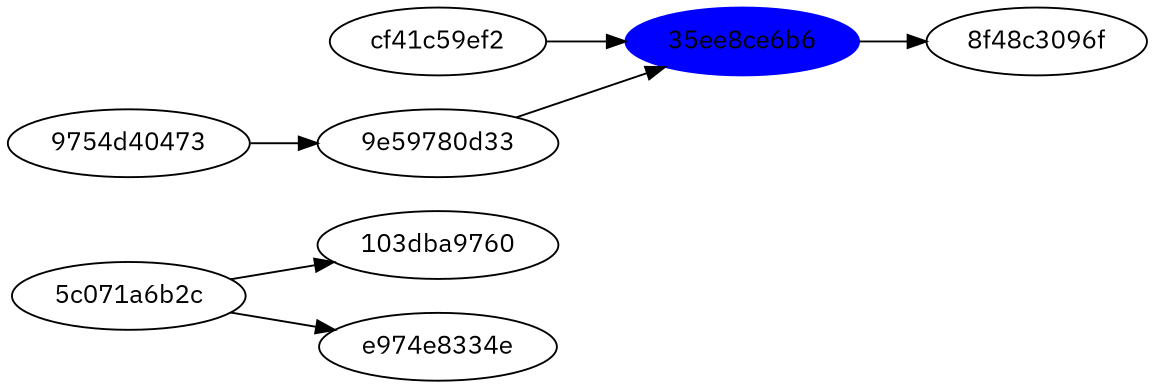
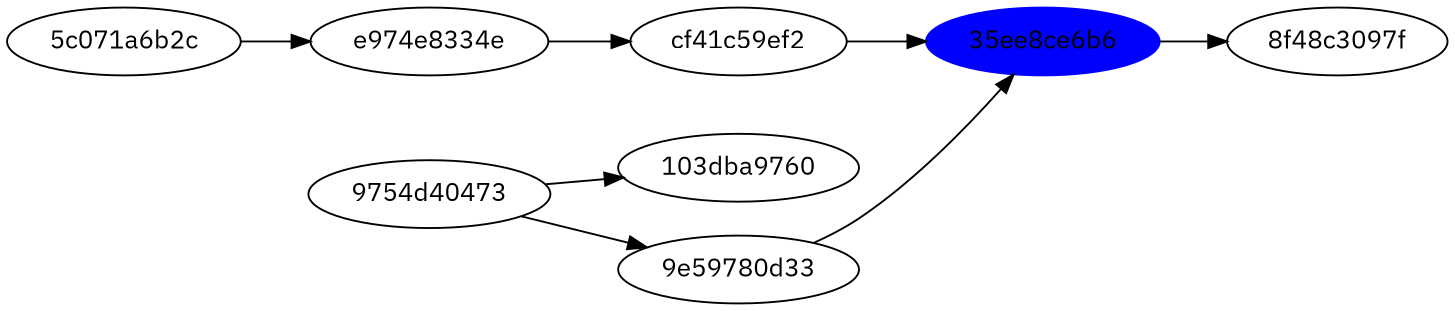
none -> (580, 41)
(1037, 41) -> (1337, 41)
(273, 272) -> (575, 182)
